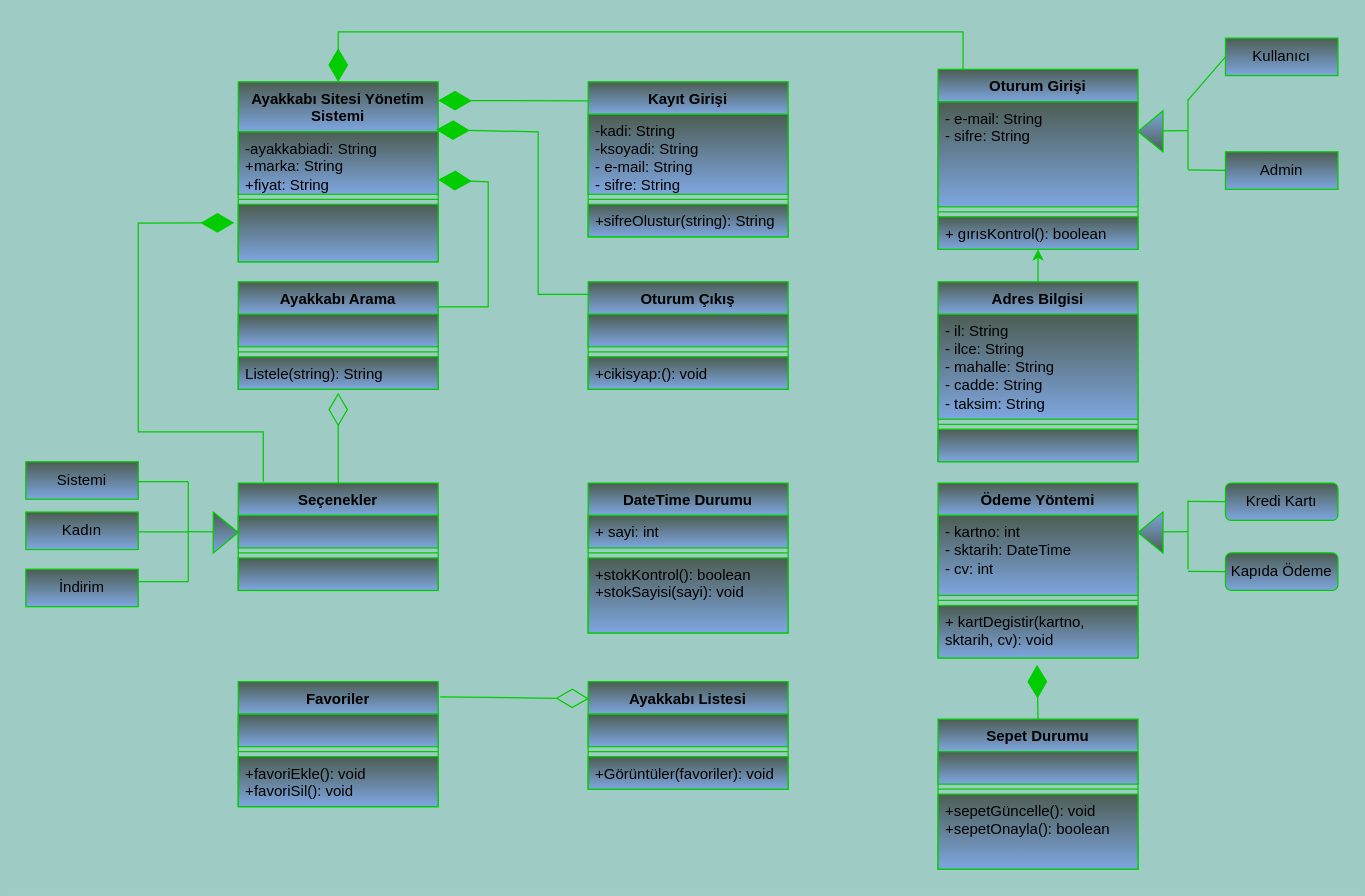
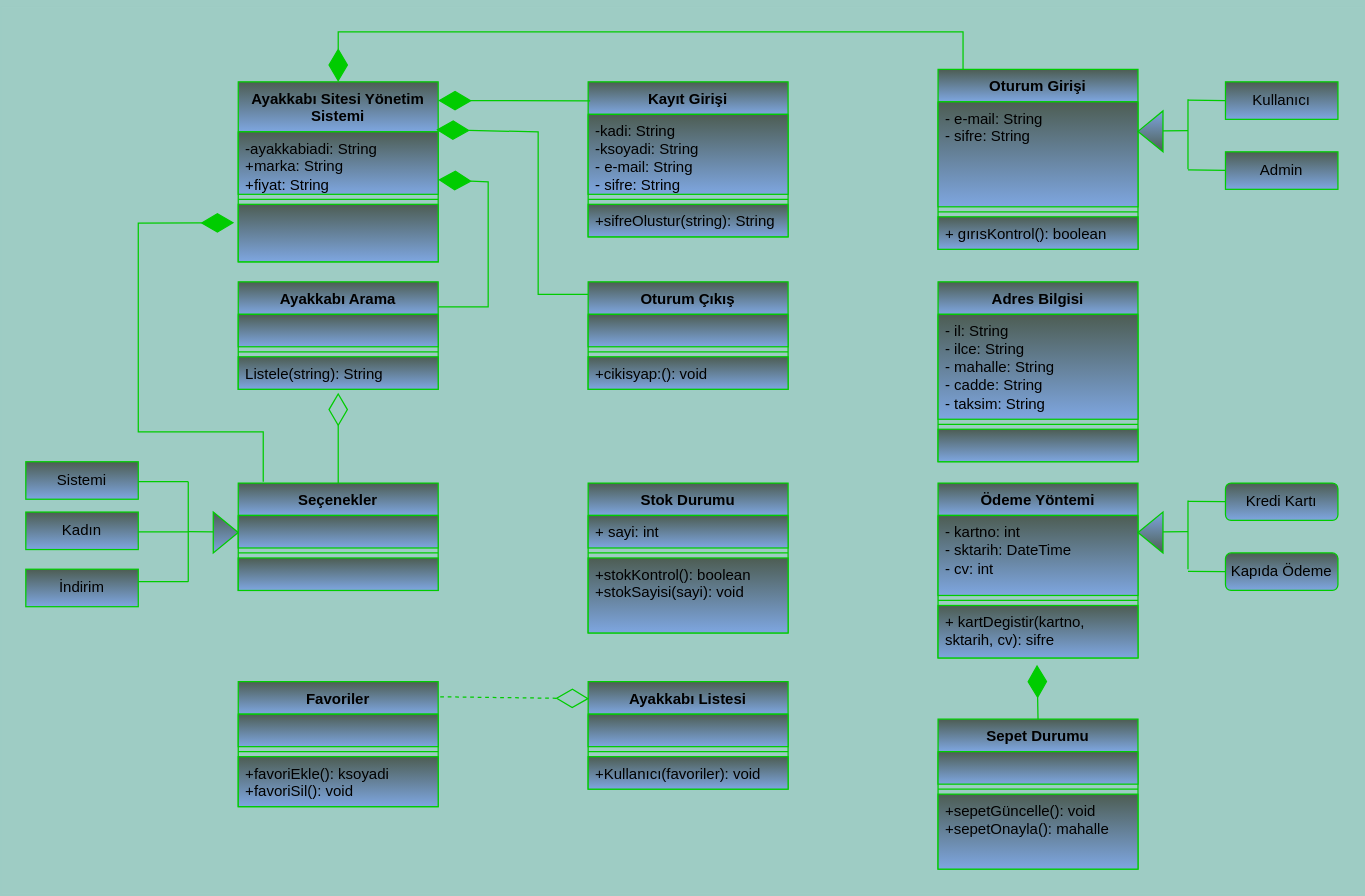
(1282, 57) -> (1282, 101)
(1038, 270) -> none
(688, 501) -> (688, 501)
(1039, 632) -> (1039, 632)
(497, 698) -> (497, 698)
(316, 784) -> (328, 784)
(689, 784) -> (689, 784)
(1034, 821) -> (1032, 821)
